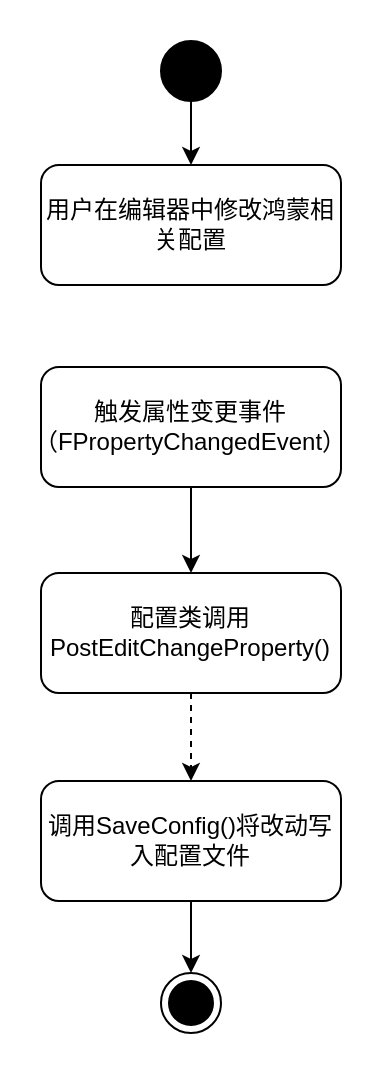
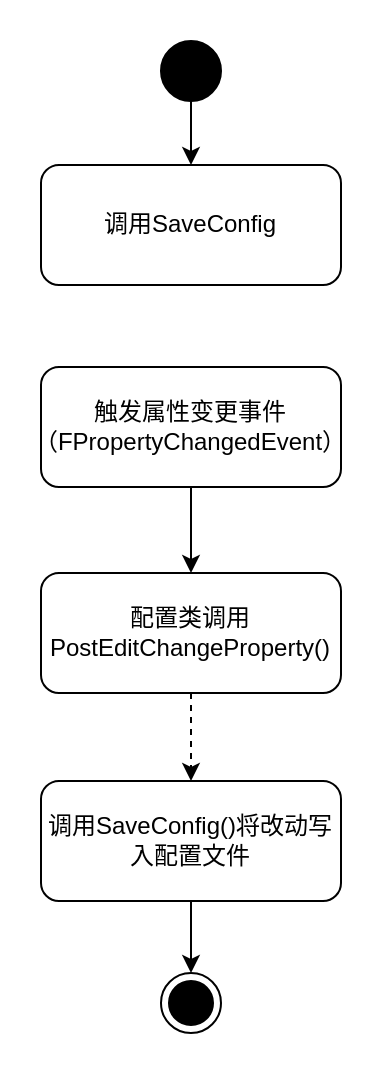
(191, 225) -> (191, 225)
